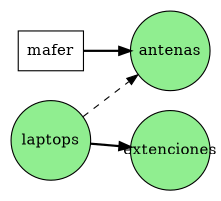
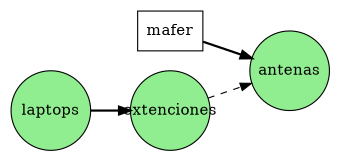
(106, 99) -> (224, 93)
